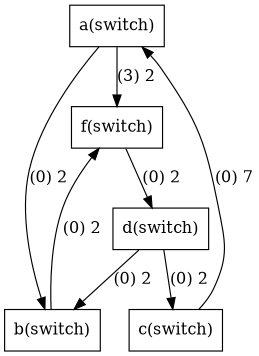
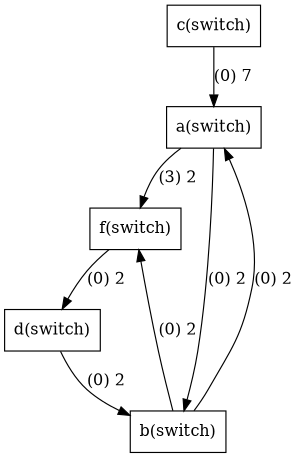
(167, 274) -> none
none -> (251, 290)
